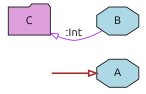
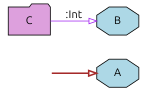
(81, 39) -> (70, 21)
